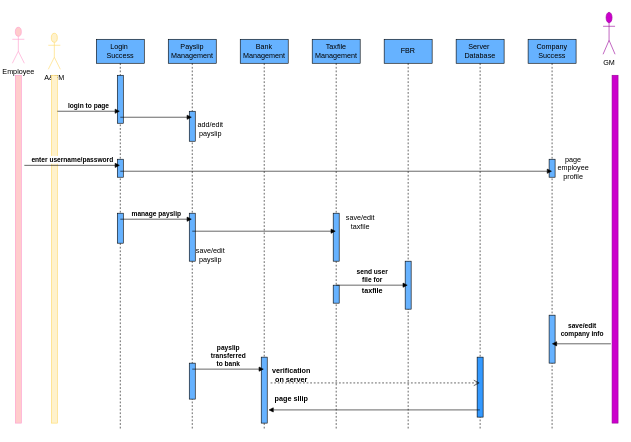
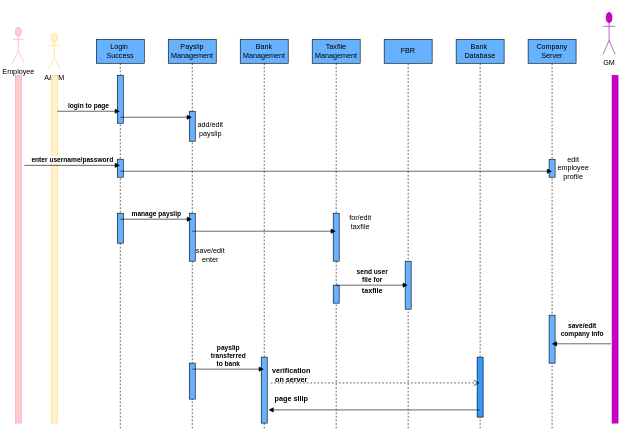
(480, 51) -> (480, 51)
(552, 51) -> (552, 51)
(574, 168) -> (574, 168)
(361, 222) -> (361, 222)
(211, 255) -> (211, 255)
